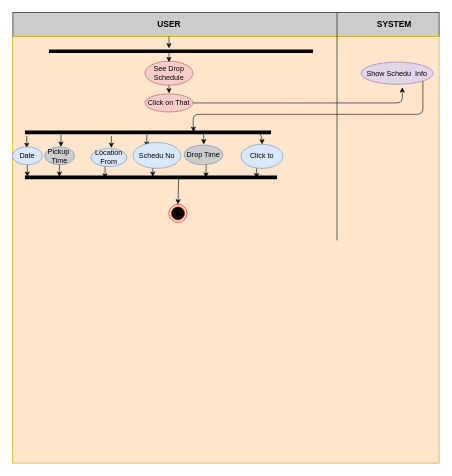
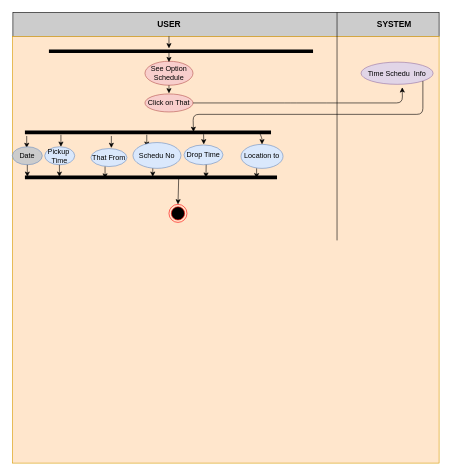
(169, 74) -> (169, 74)
(397, 74) -> (397, 74)
(203, 155) -> (203, 155)
(27, 156) -> (27, 156)
(60, 156) -> (60, 156)
(262, 156) -> (262, 156)
(109, 158) -> (109, 158)
